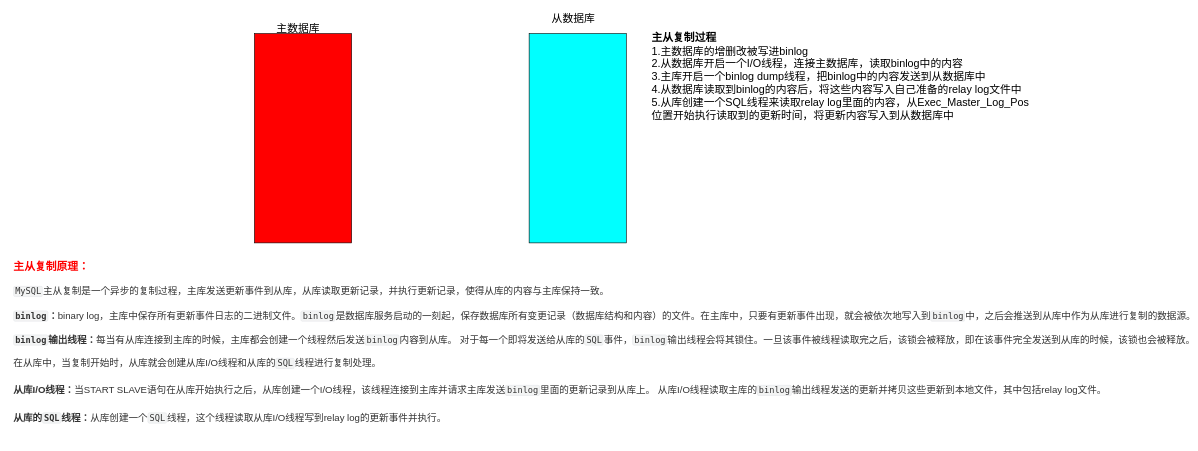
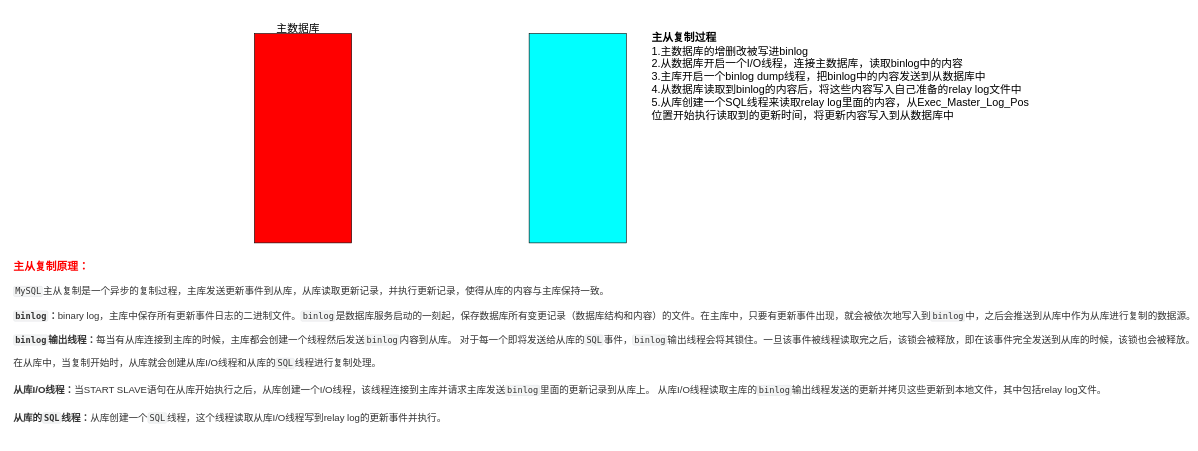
(573, 18) -> none
